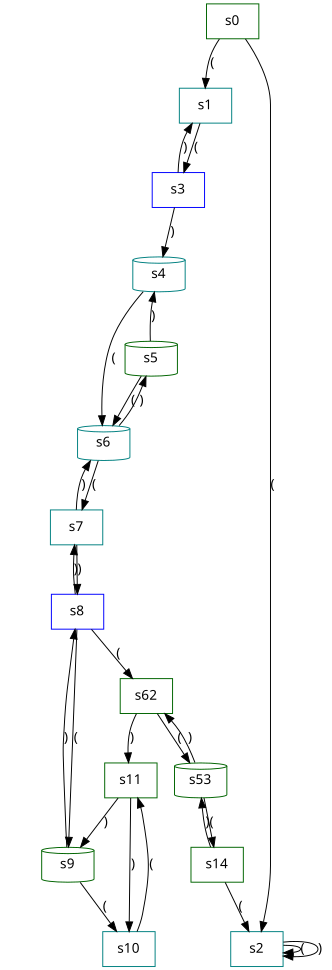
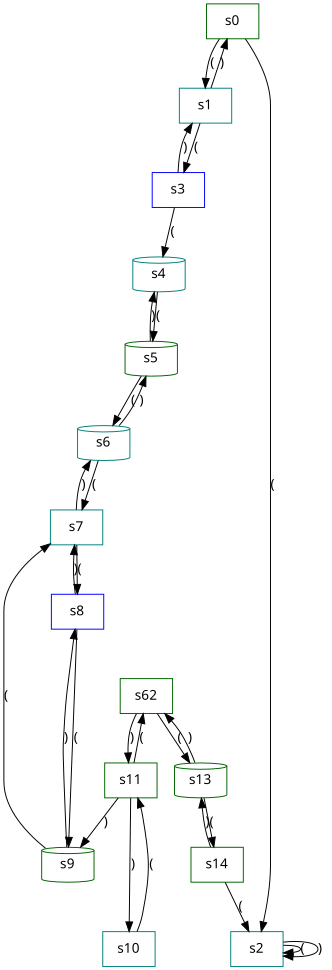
none -> (218, 68)
(173, 232) -> (173, 232)
(109, 349) -> (156, 312)
(80, 570) -> (80, 570)
(109, 650) -> (138, 743)
(201, 780) -> (201, 780)
(95, 903) -> (4, 699)
